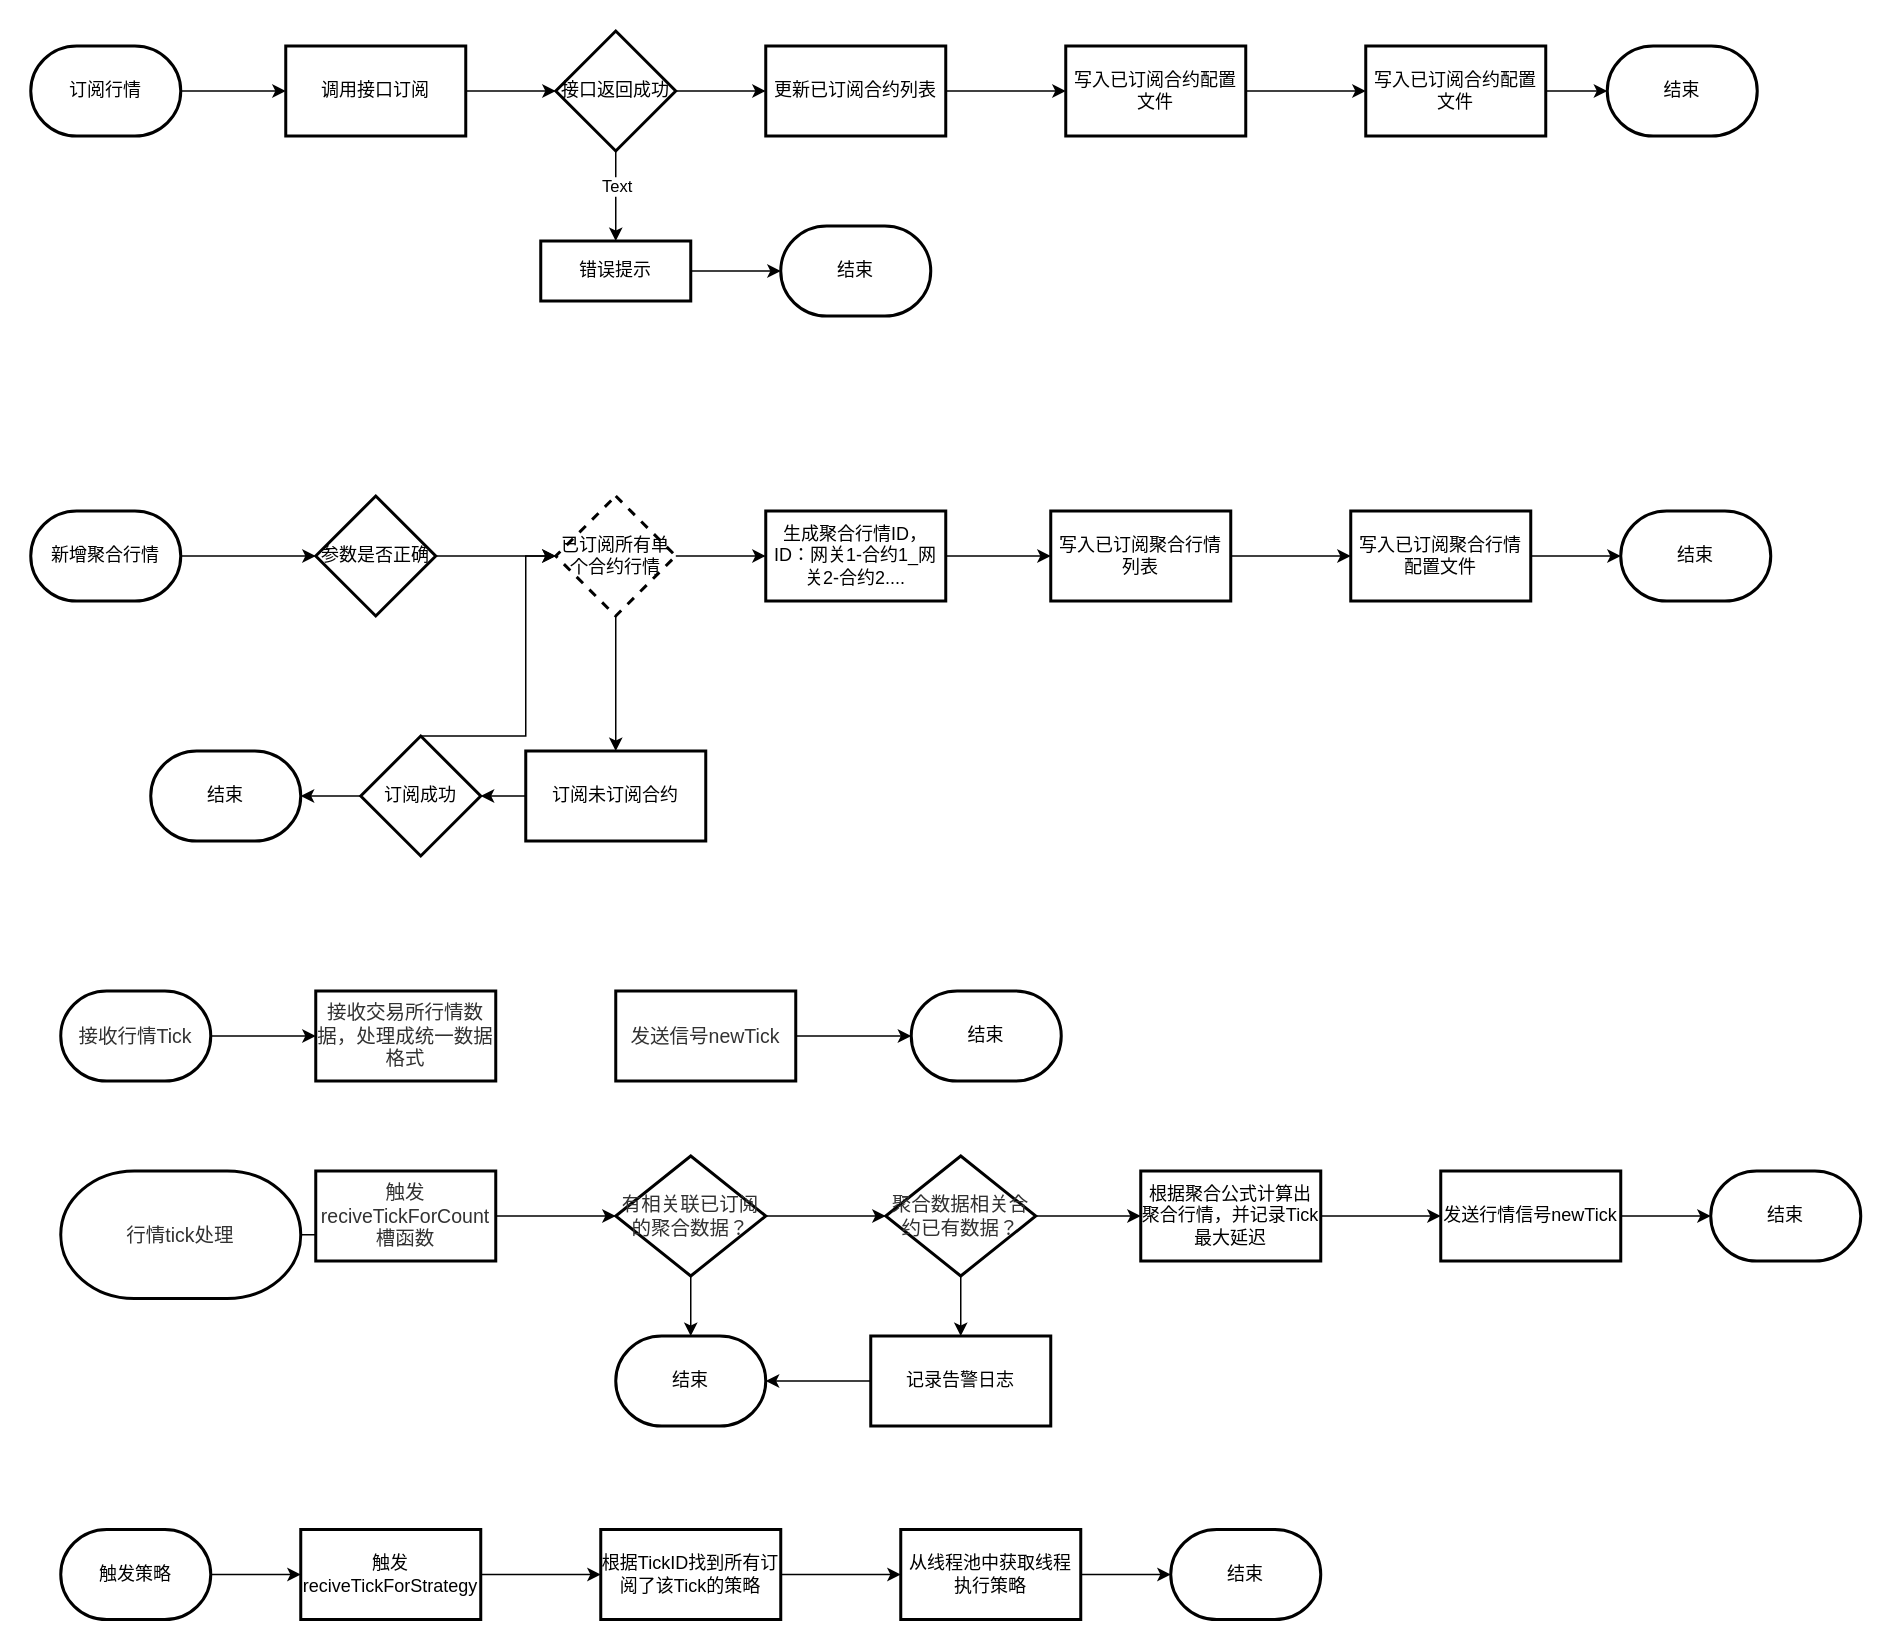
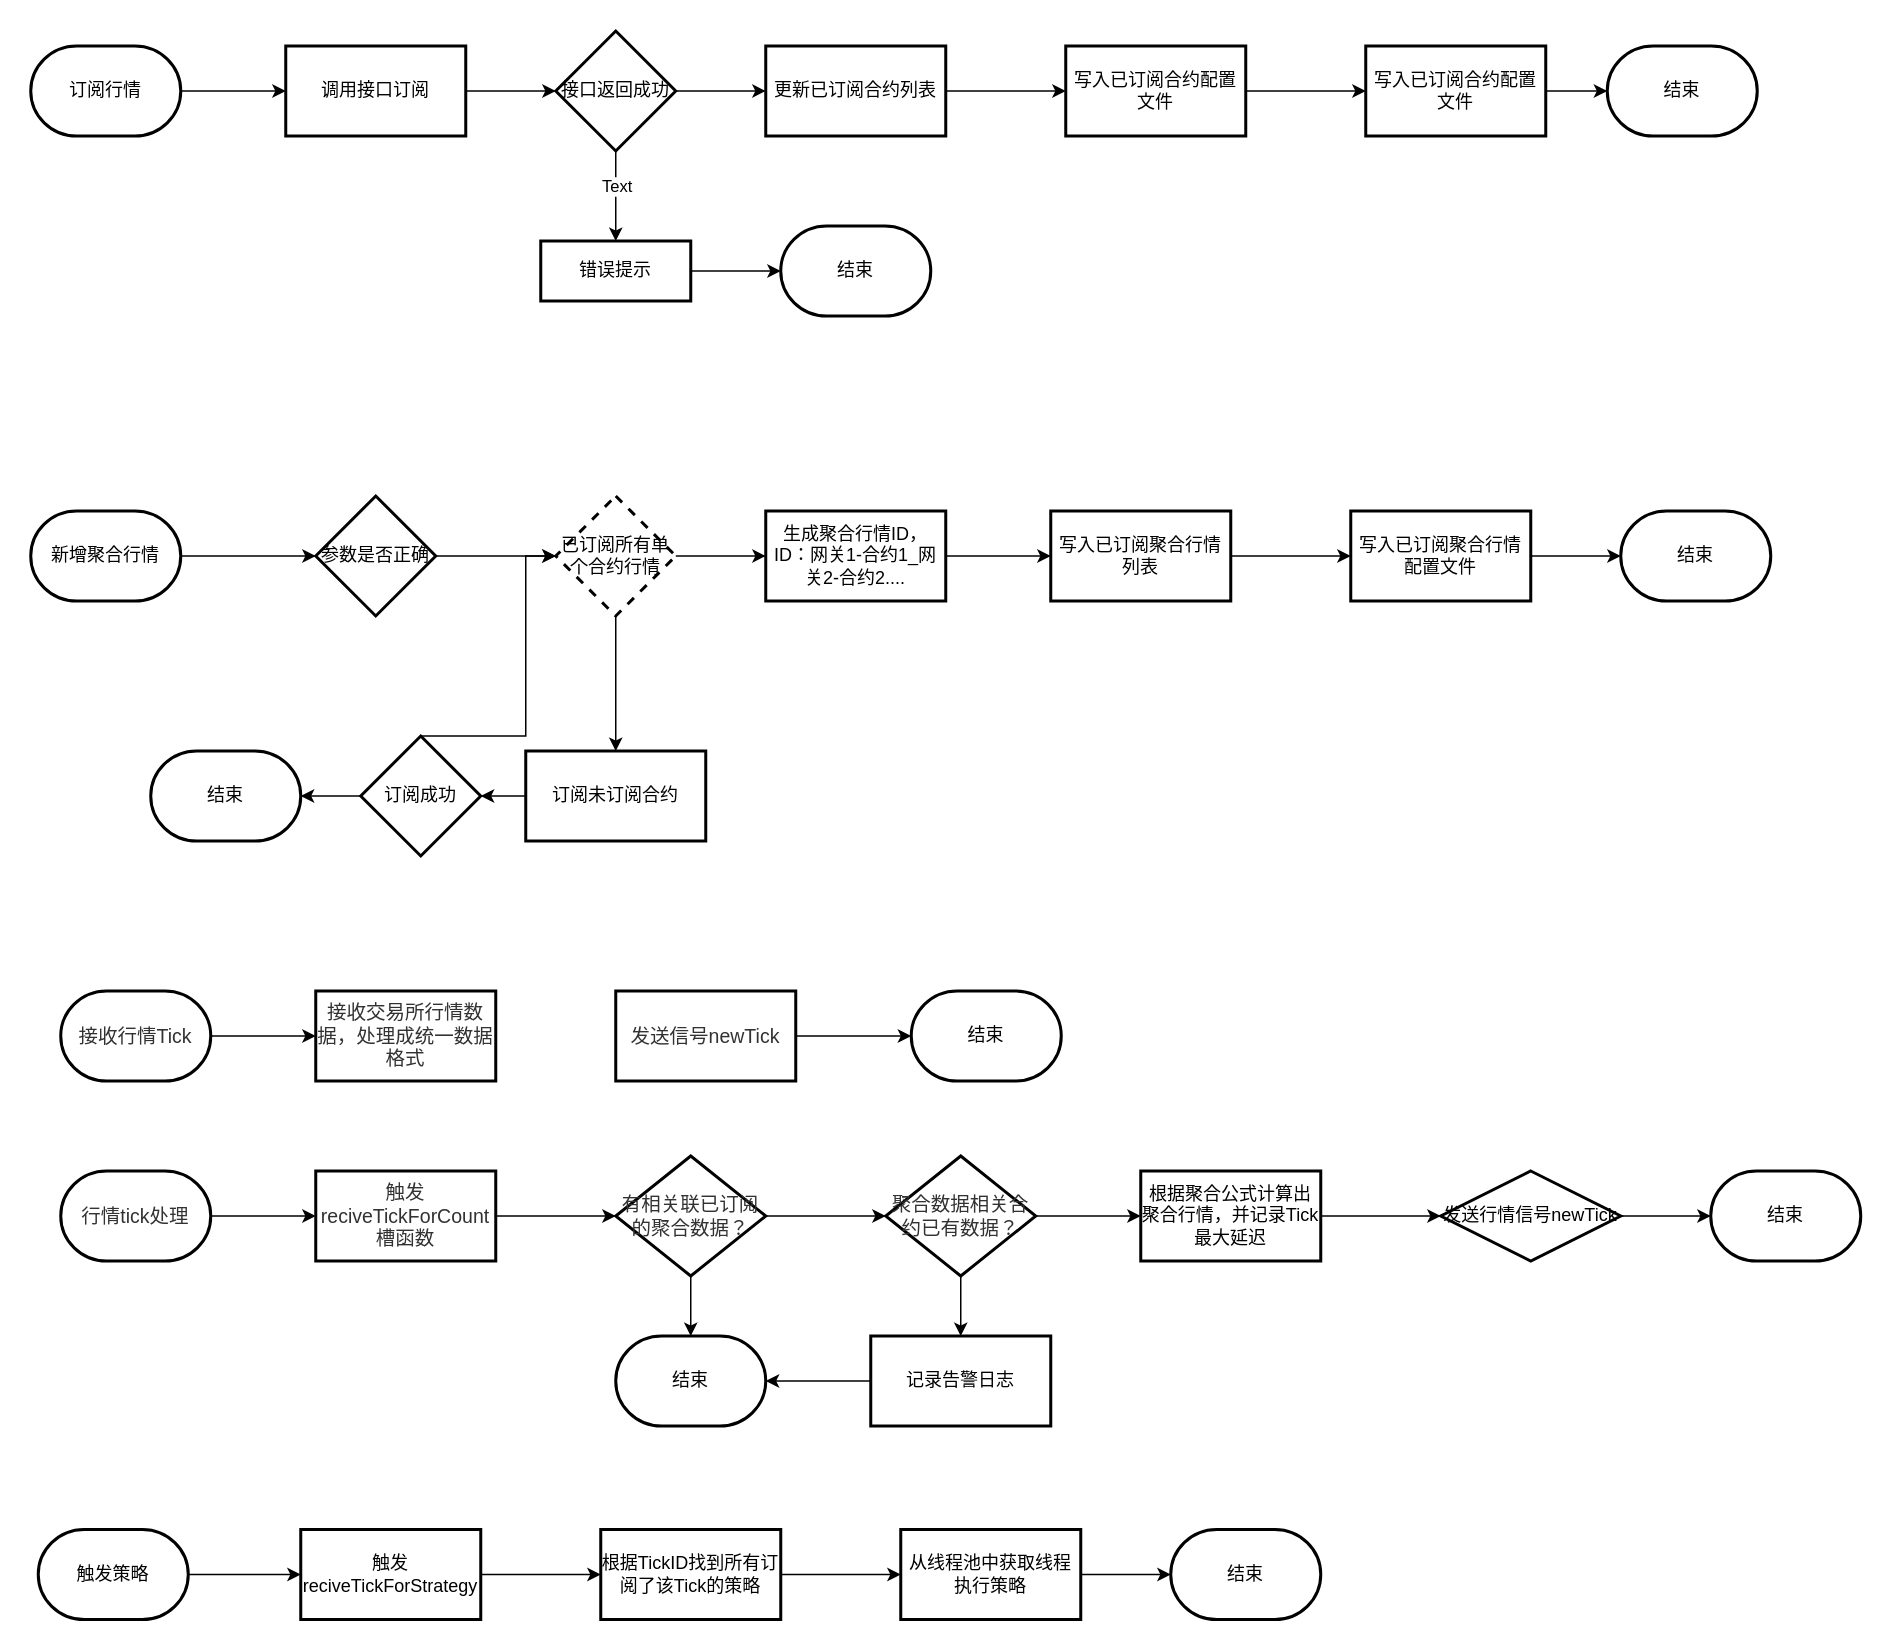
(1531, 1216) -> (1531, 1216)
(181, 1235) -> (136, 1216)
(136, 1574) -> (113, 1574)
